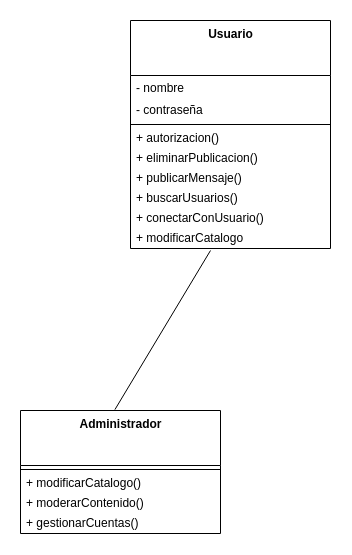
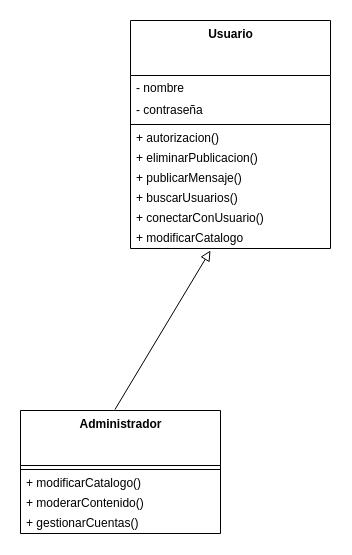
(207, 256) -> (205, 260)
